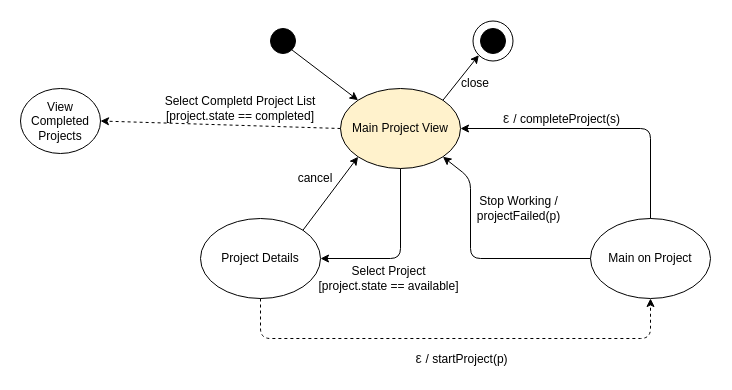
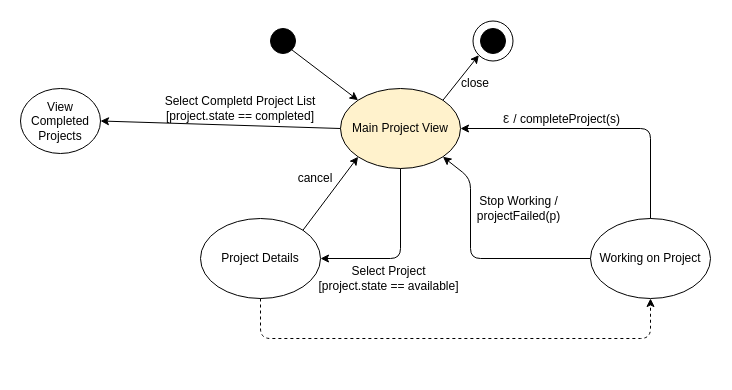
(223, 125) -> (223, 125)
(651, 259) -> (651, 259)
(462, 359) -> none
